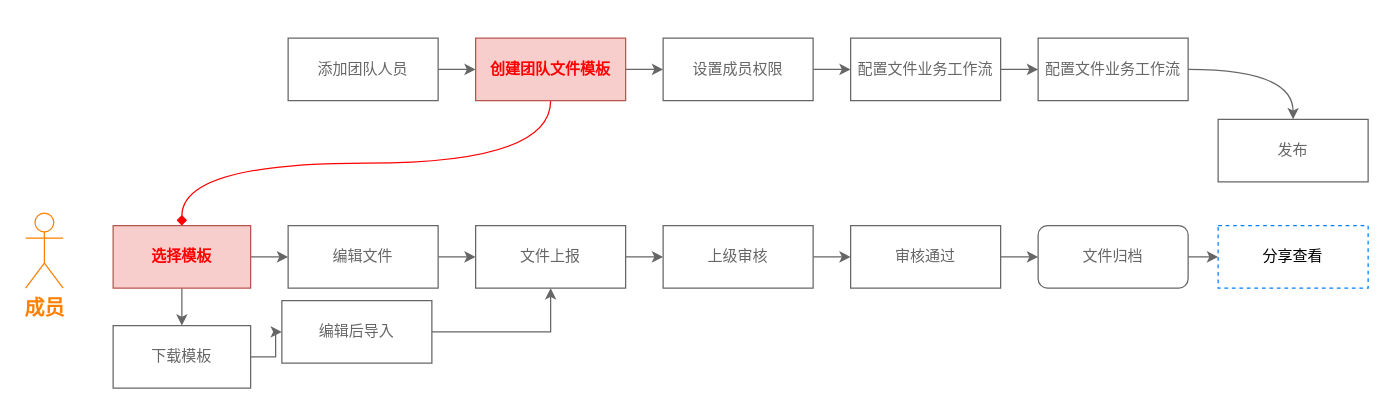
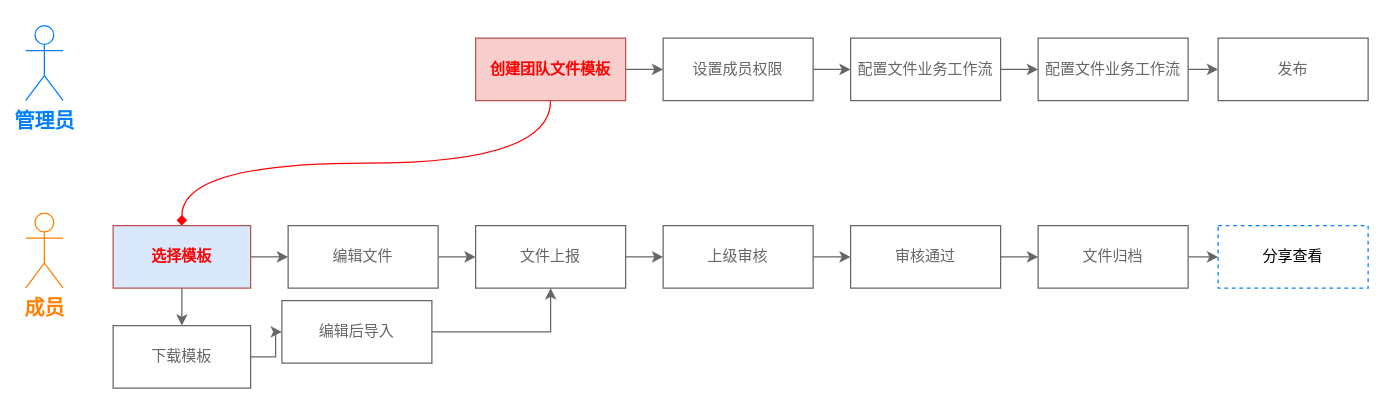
none -> (44, 63)
(363, 69) -> none
(461, 69) -> none
(1293, 151) -> (1293, 69)
(182, 257) -> (182, 257)
(1113, 257) -> (1113, 257)
